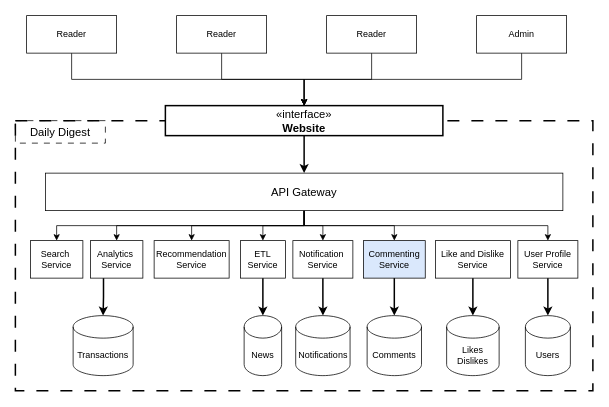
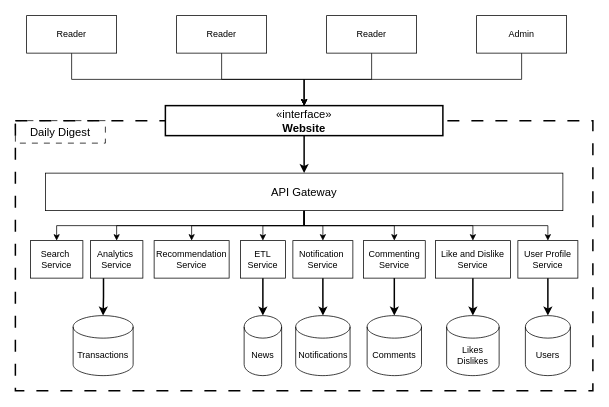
none -> (473, 234)
(394, 259) -> (394, 259)
